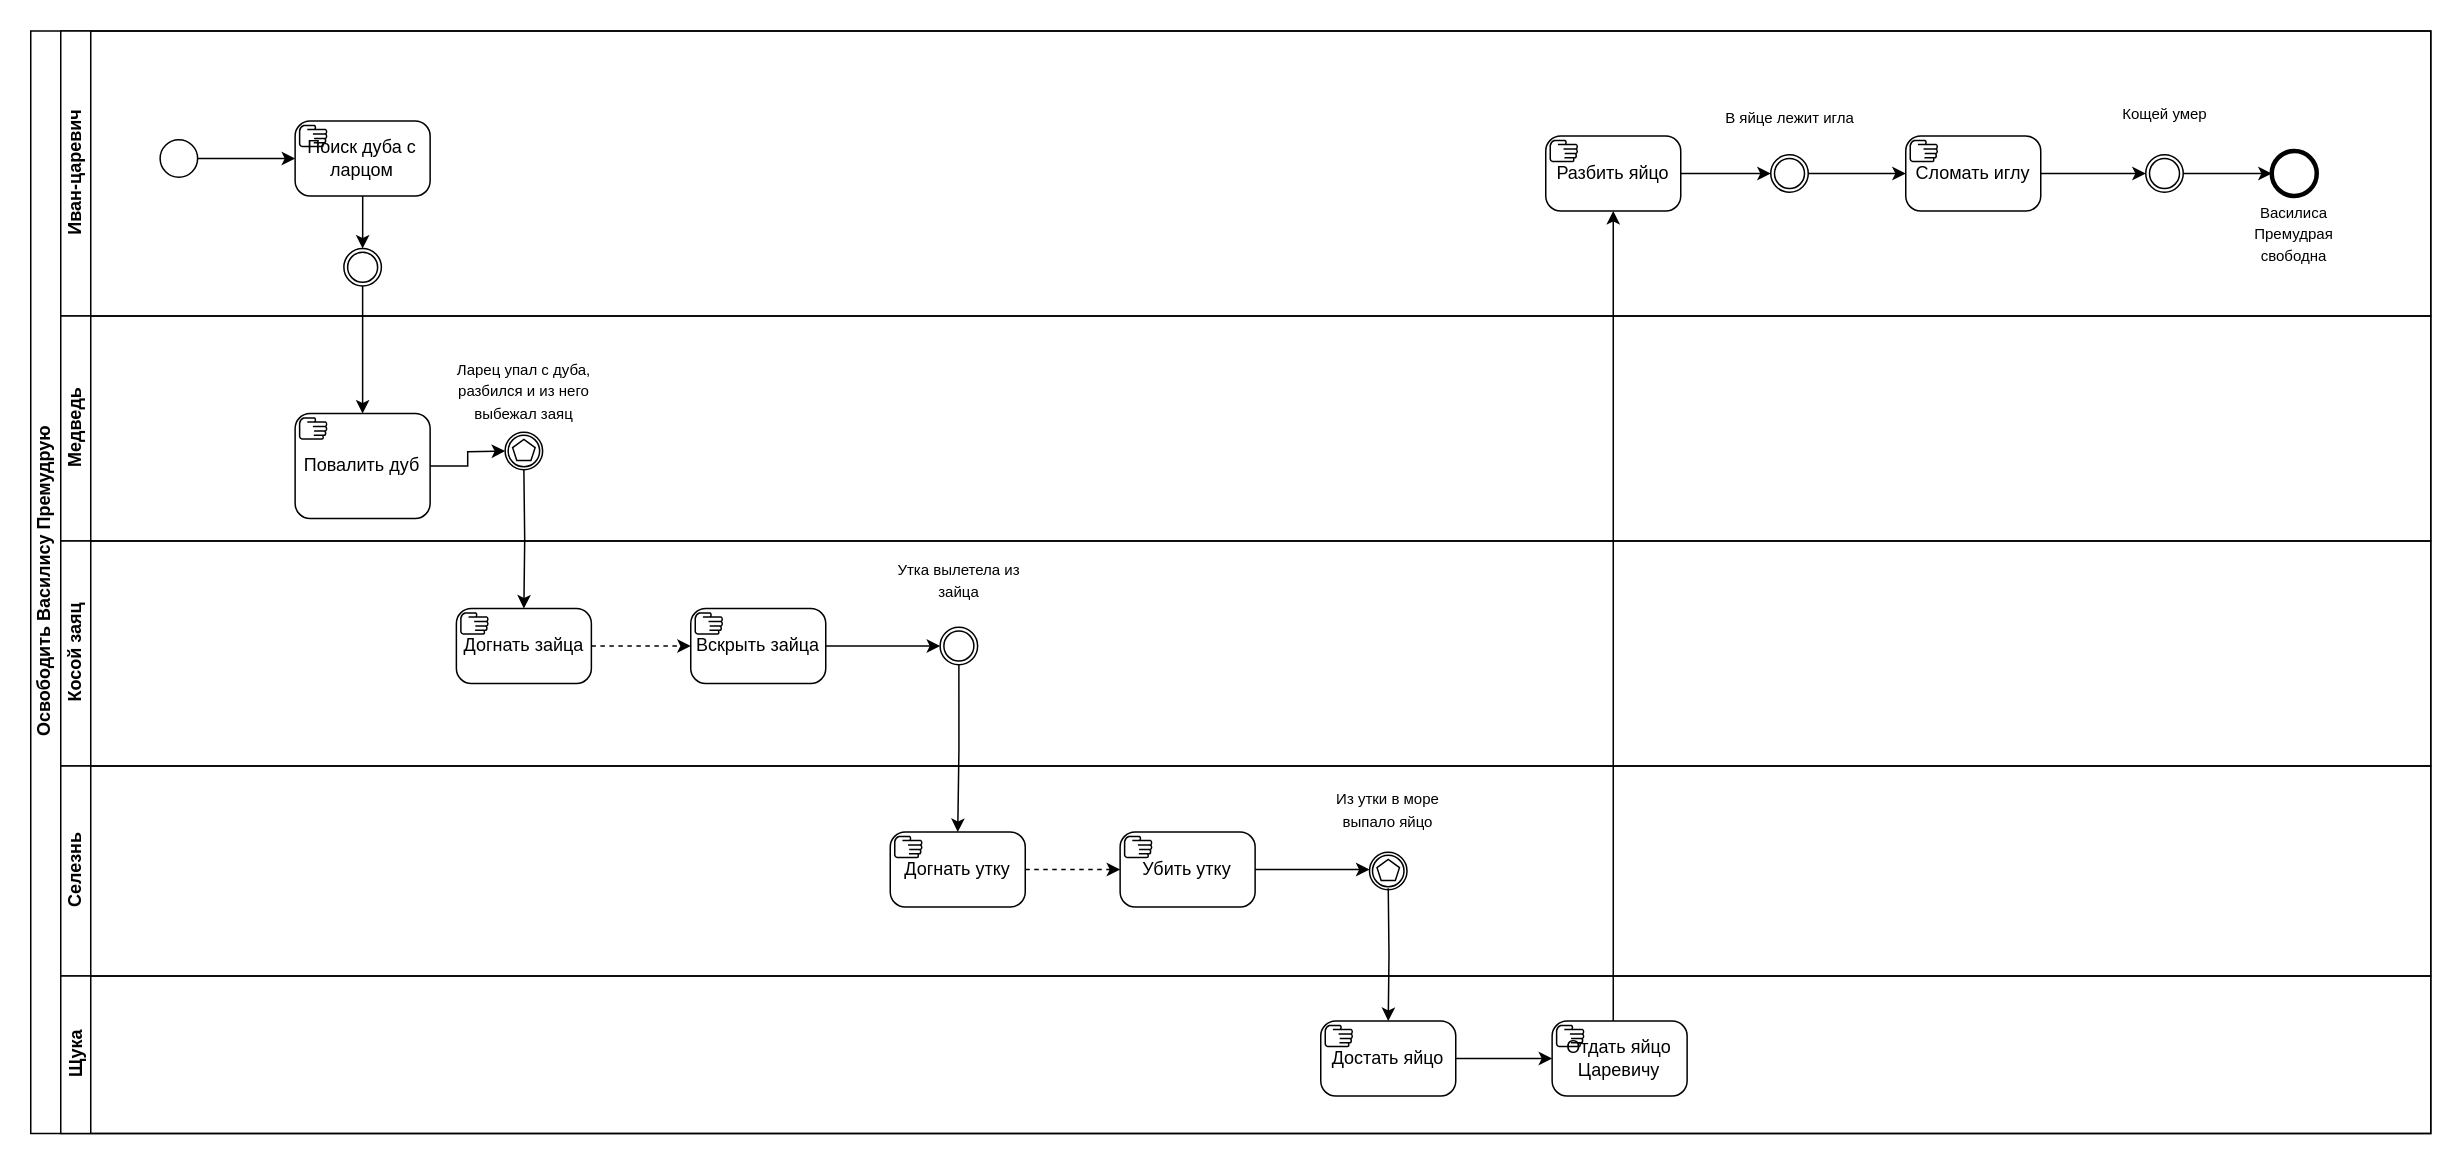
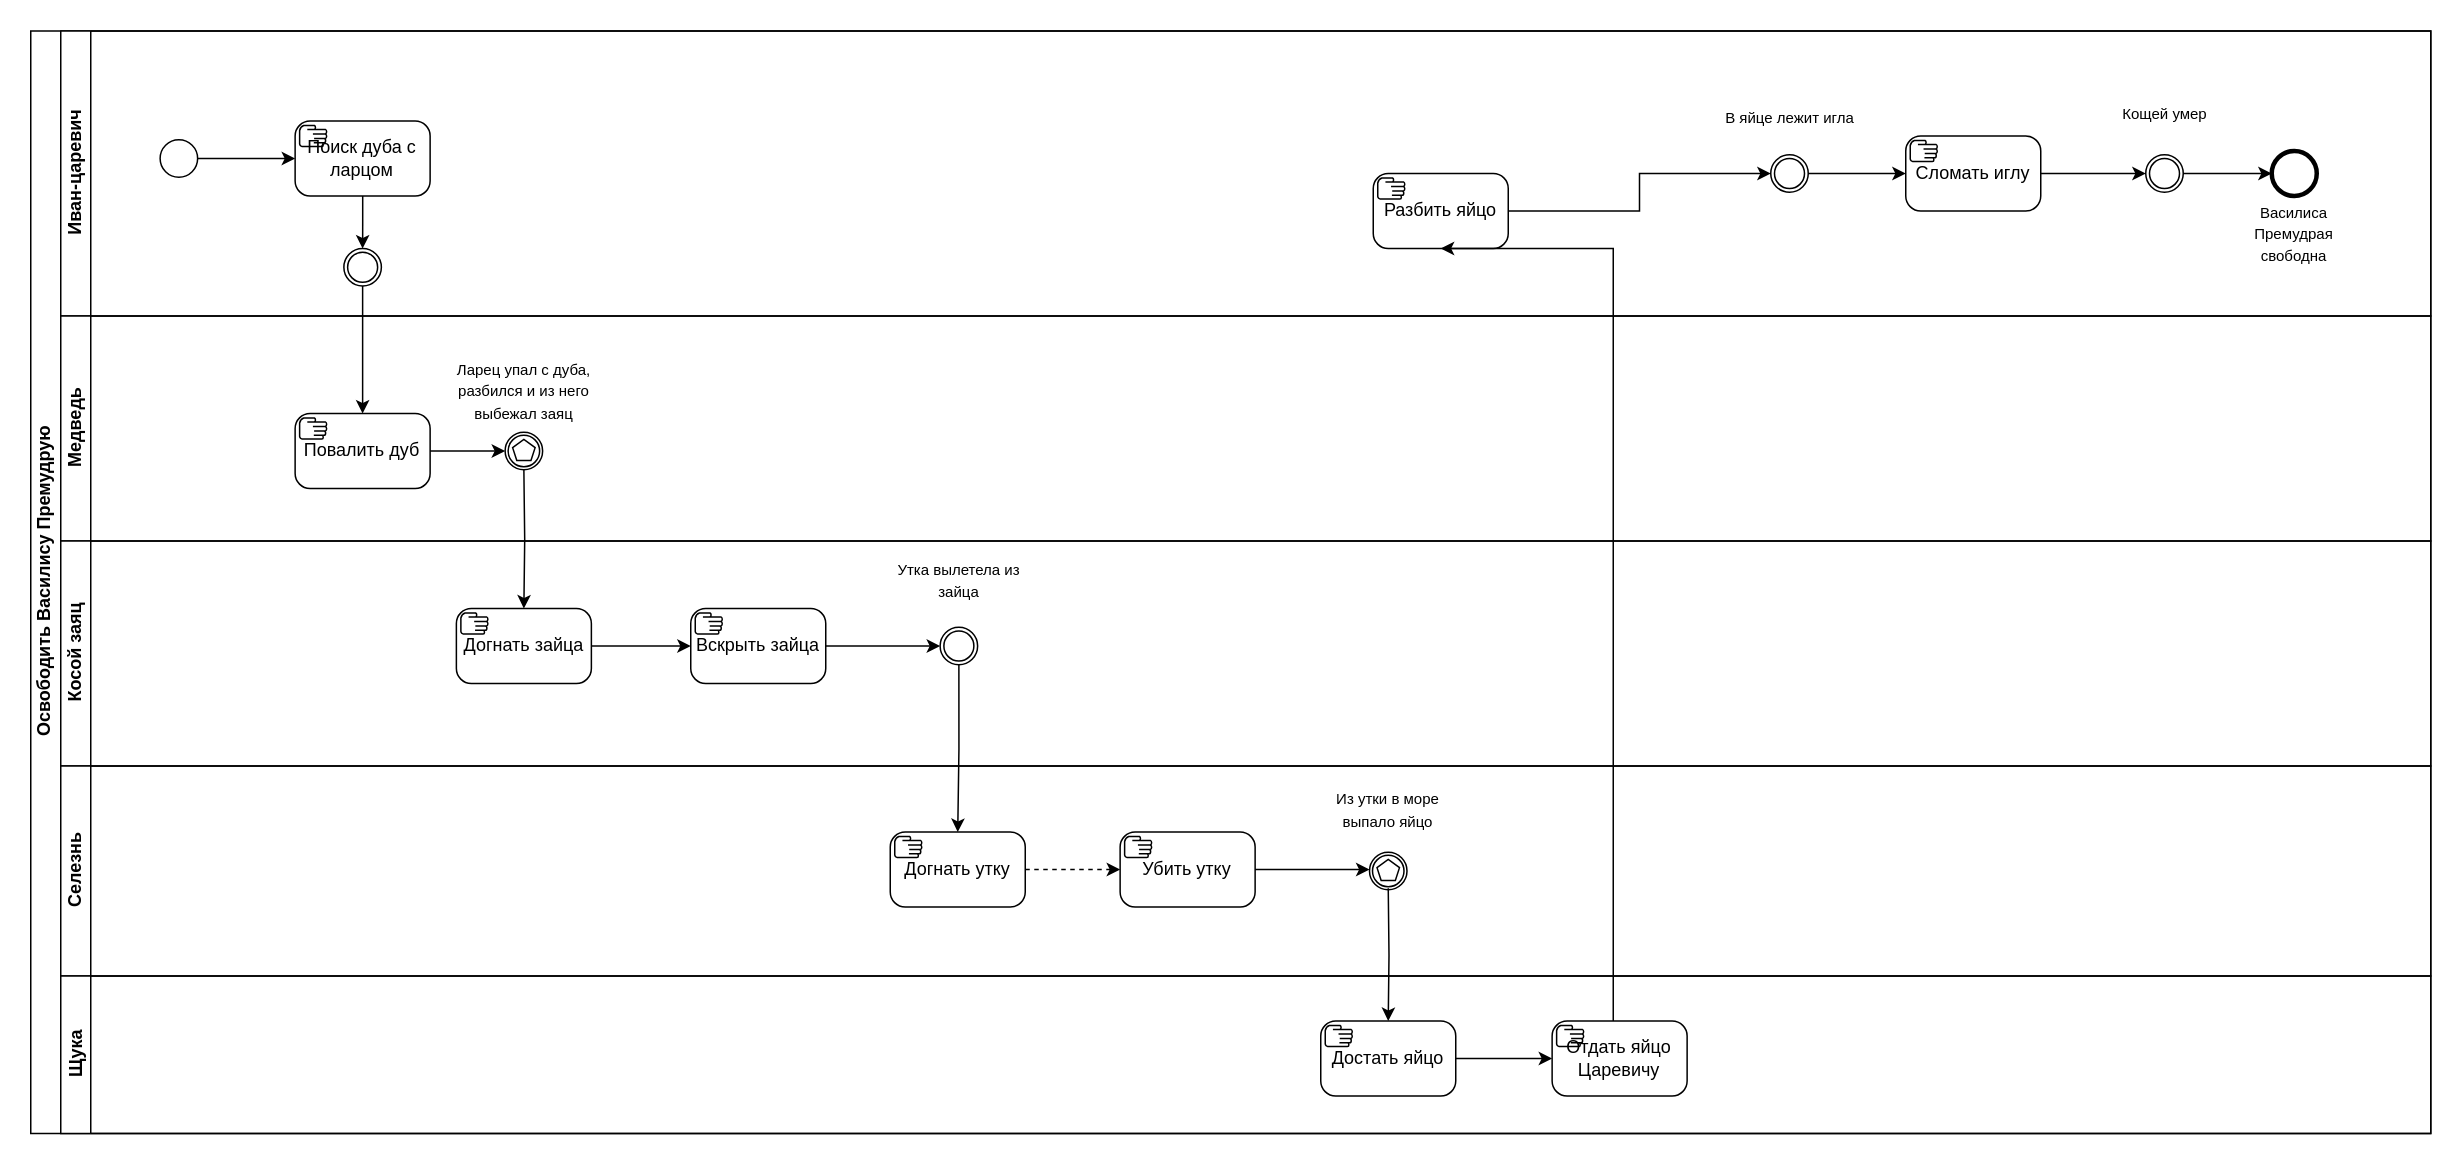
(1613, 173) -> (1441, 211)
(363, 466) -> (363, 451)
(637, 646) -> (637, 646)
